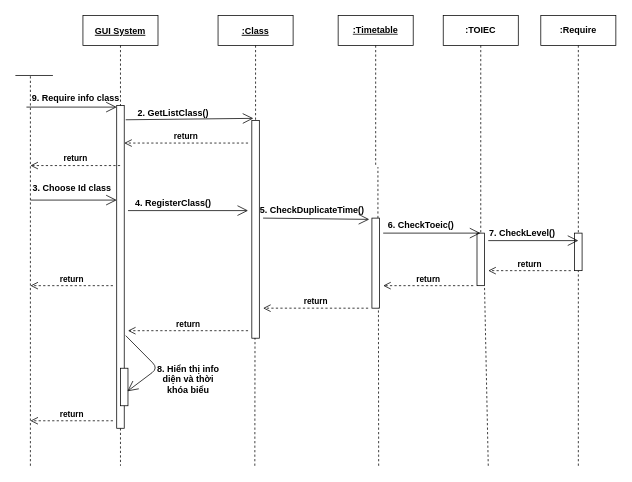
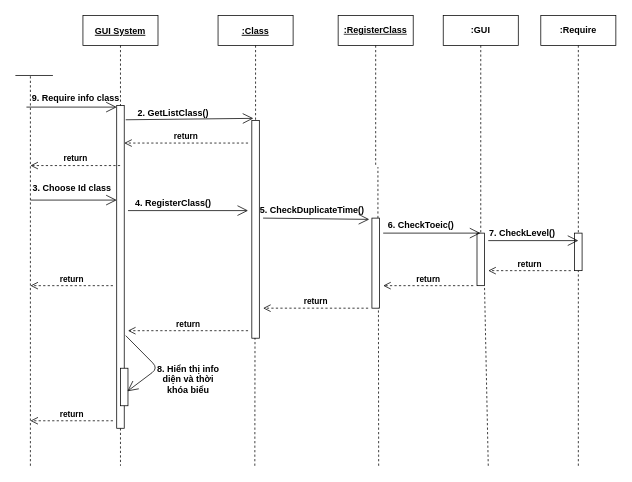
(375, 30) -> (375, 30)
(480, 30) -> (480, 30)
